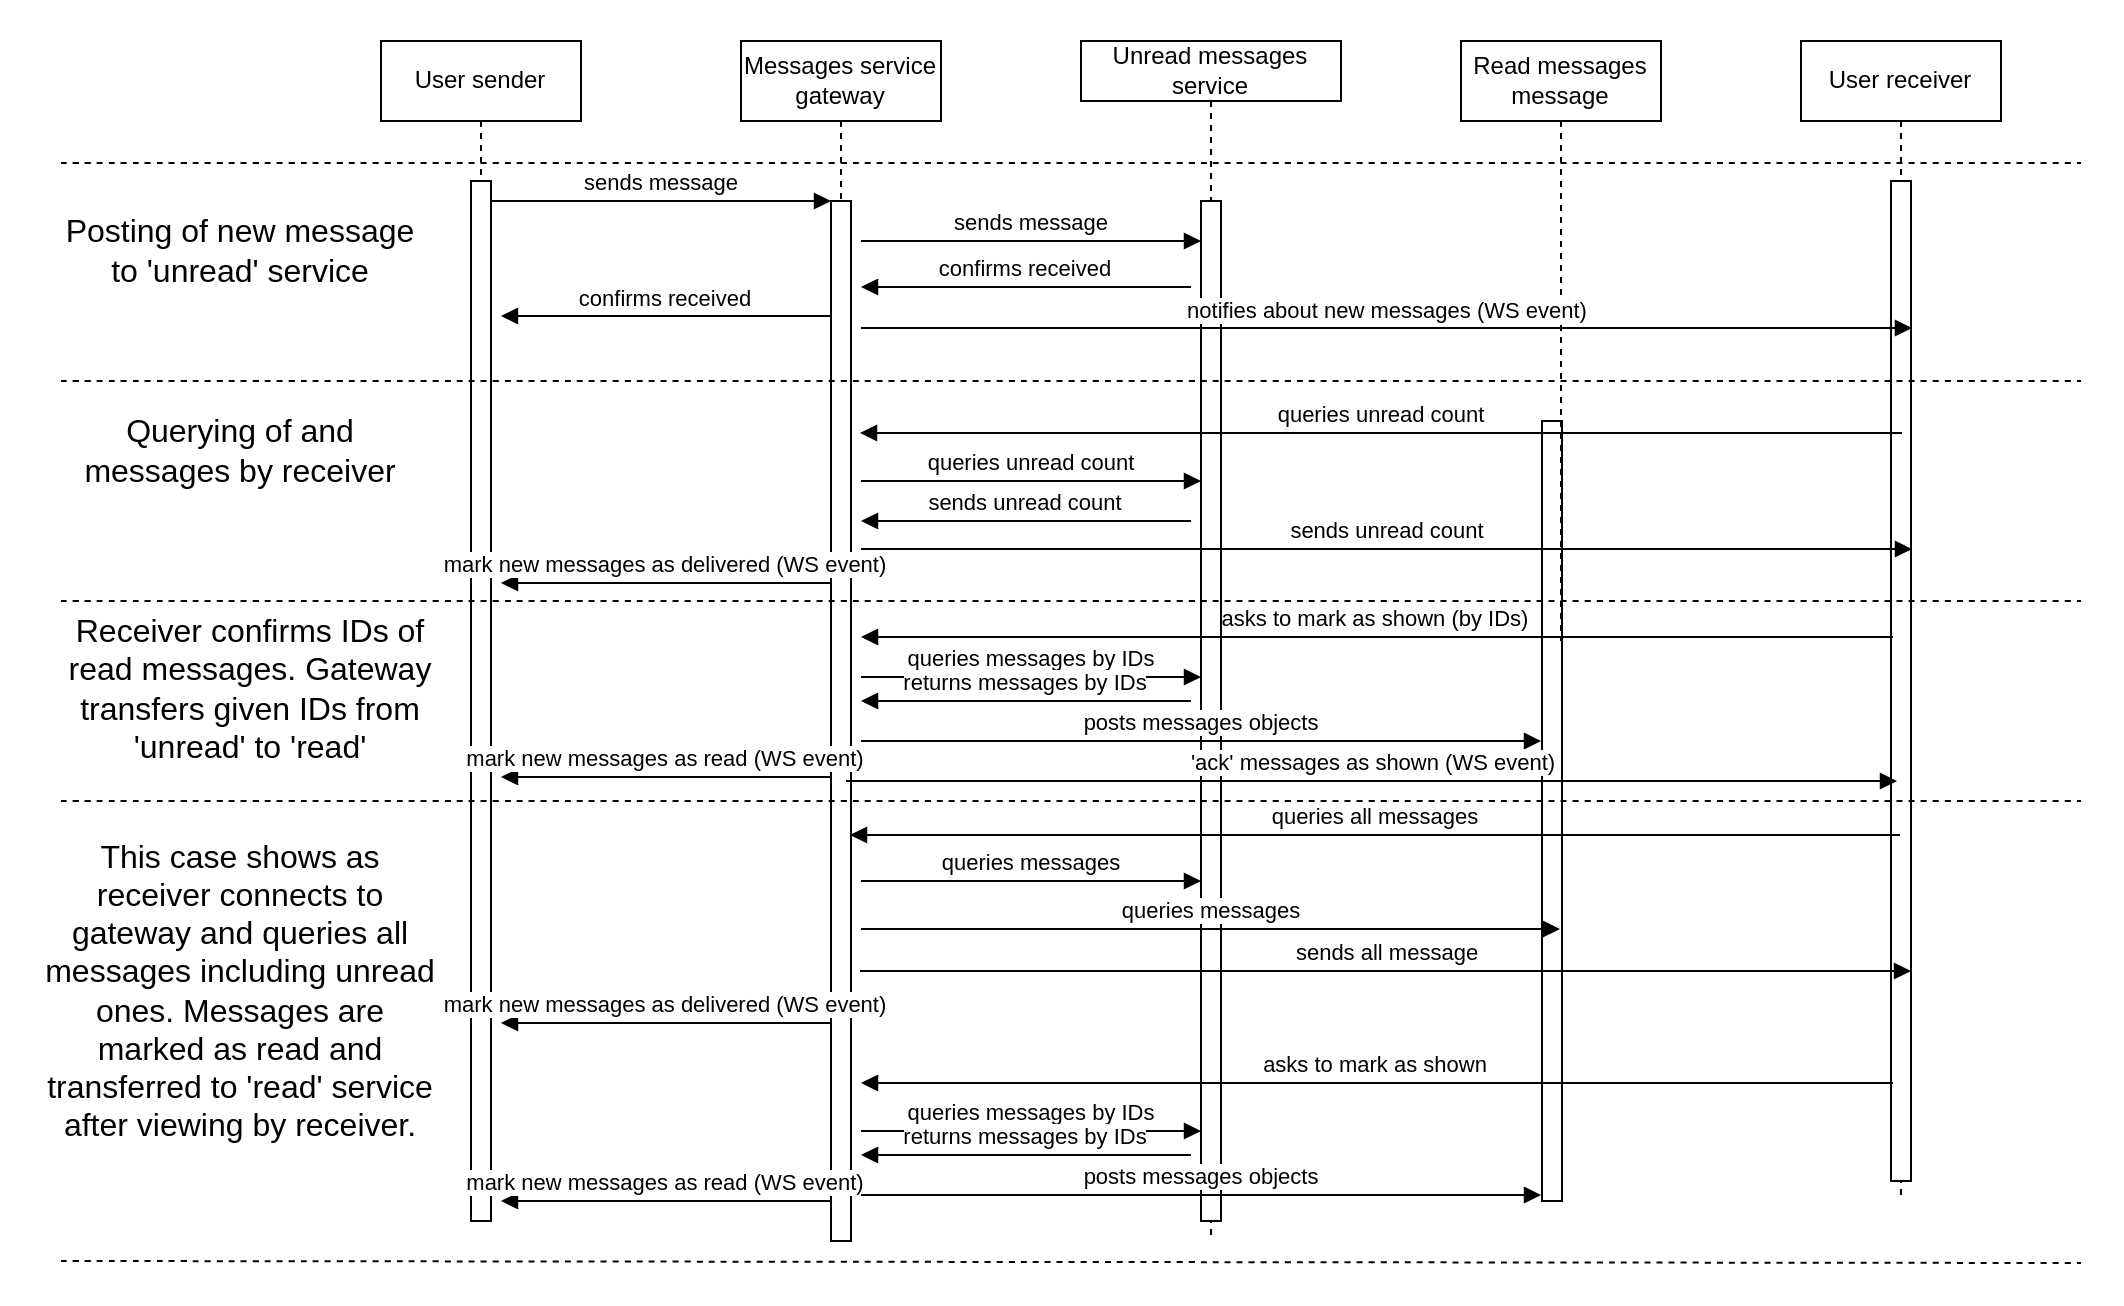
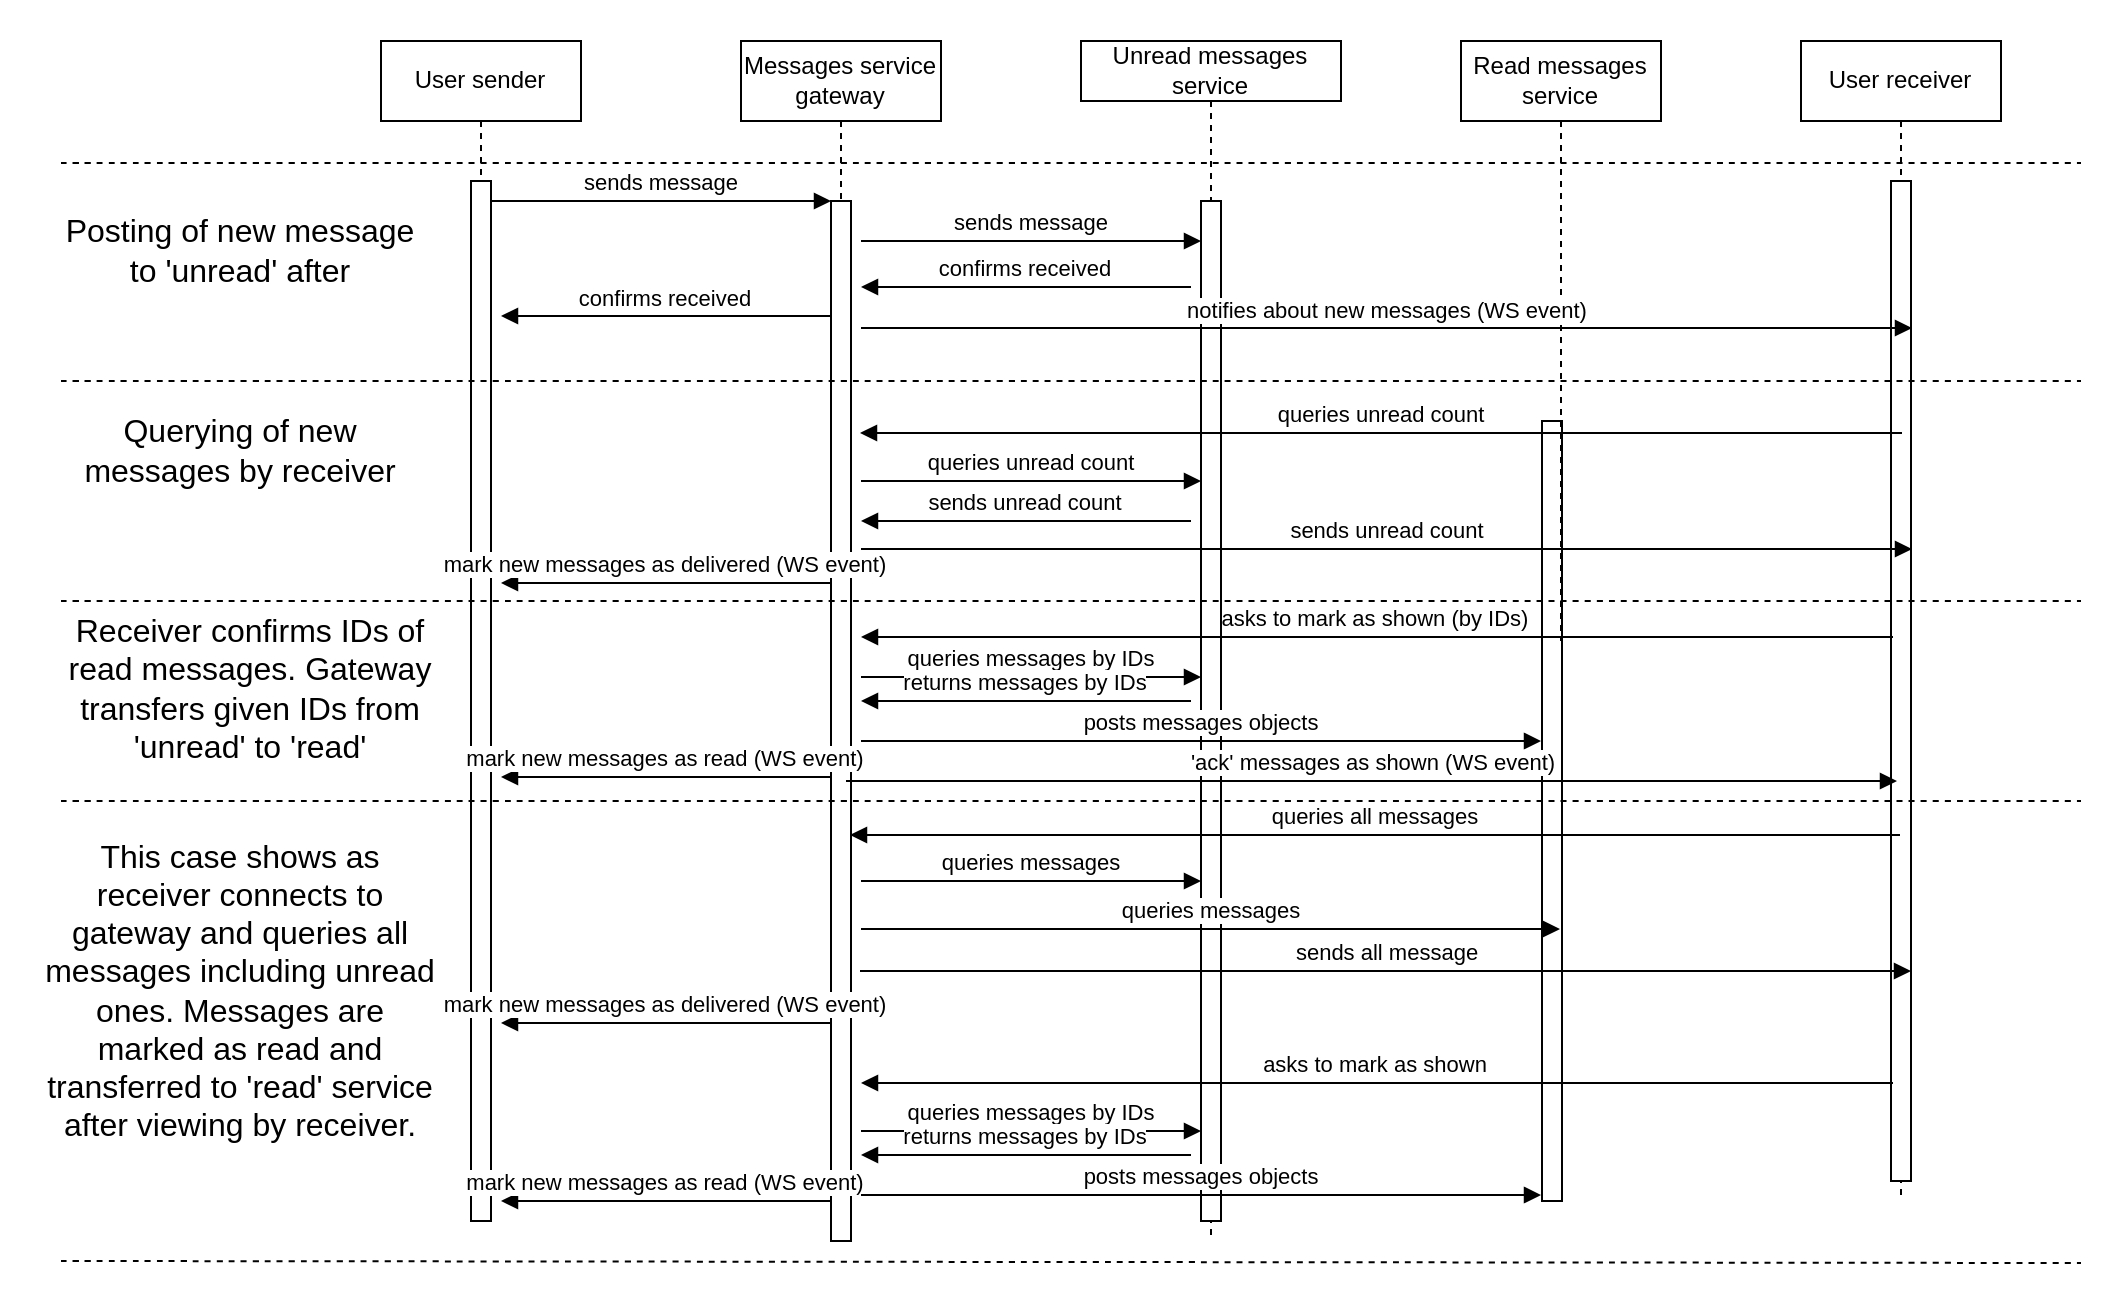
(1561, 81) -> (1561, 81)
(241, 251) -> (241, 251)
(241, 451) -> (241, 451)
